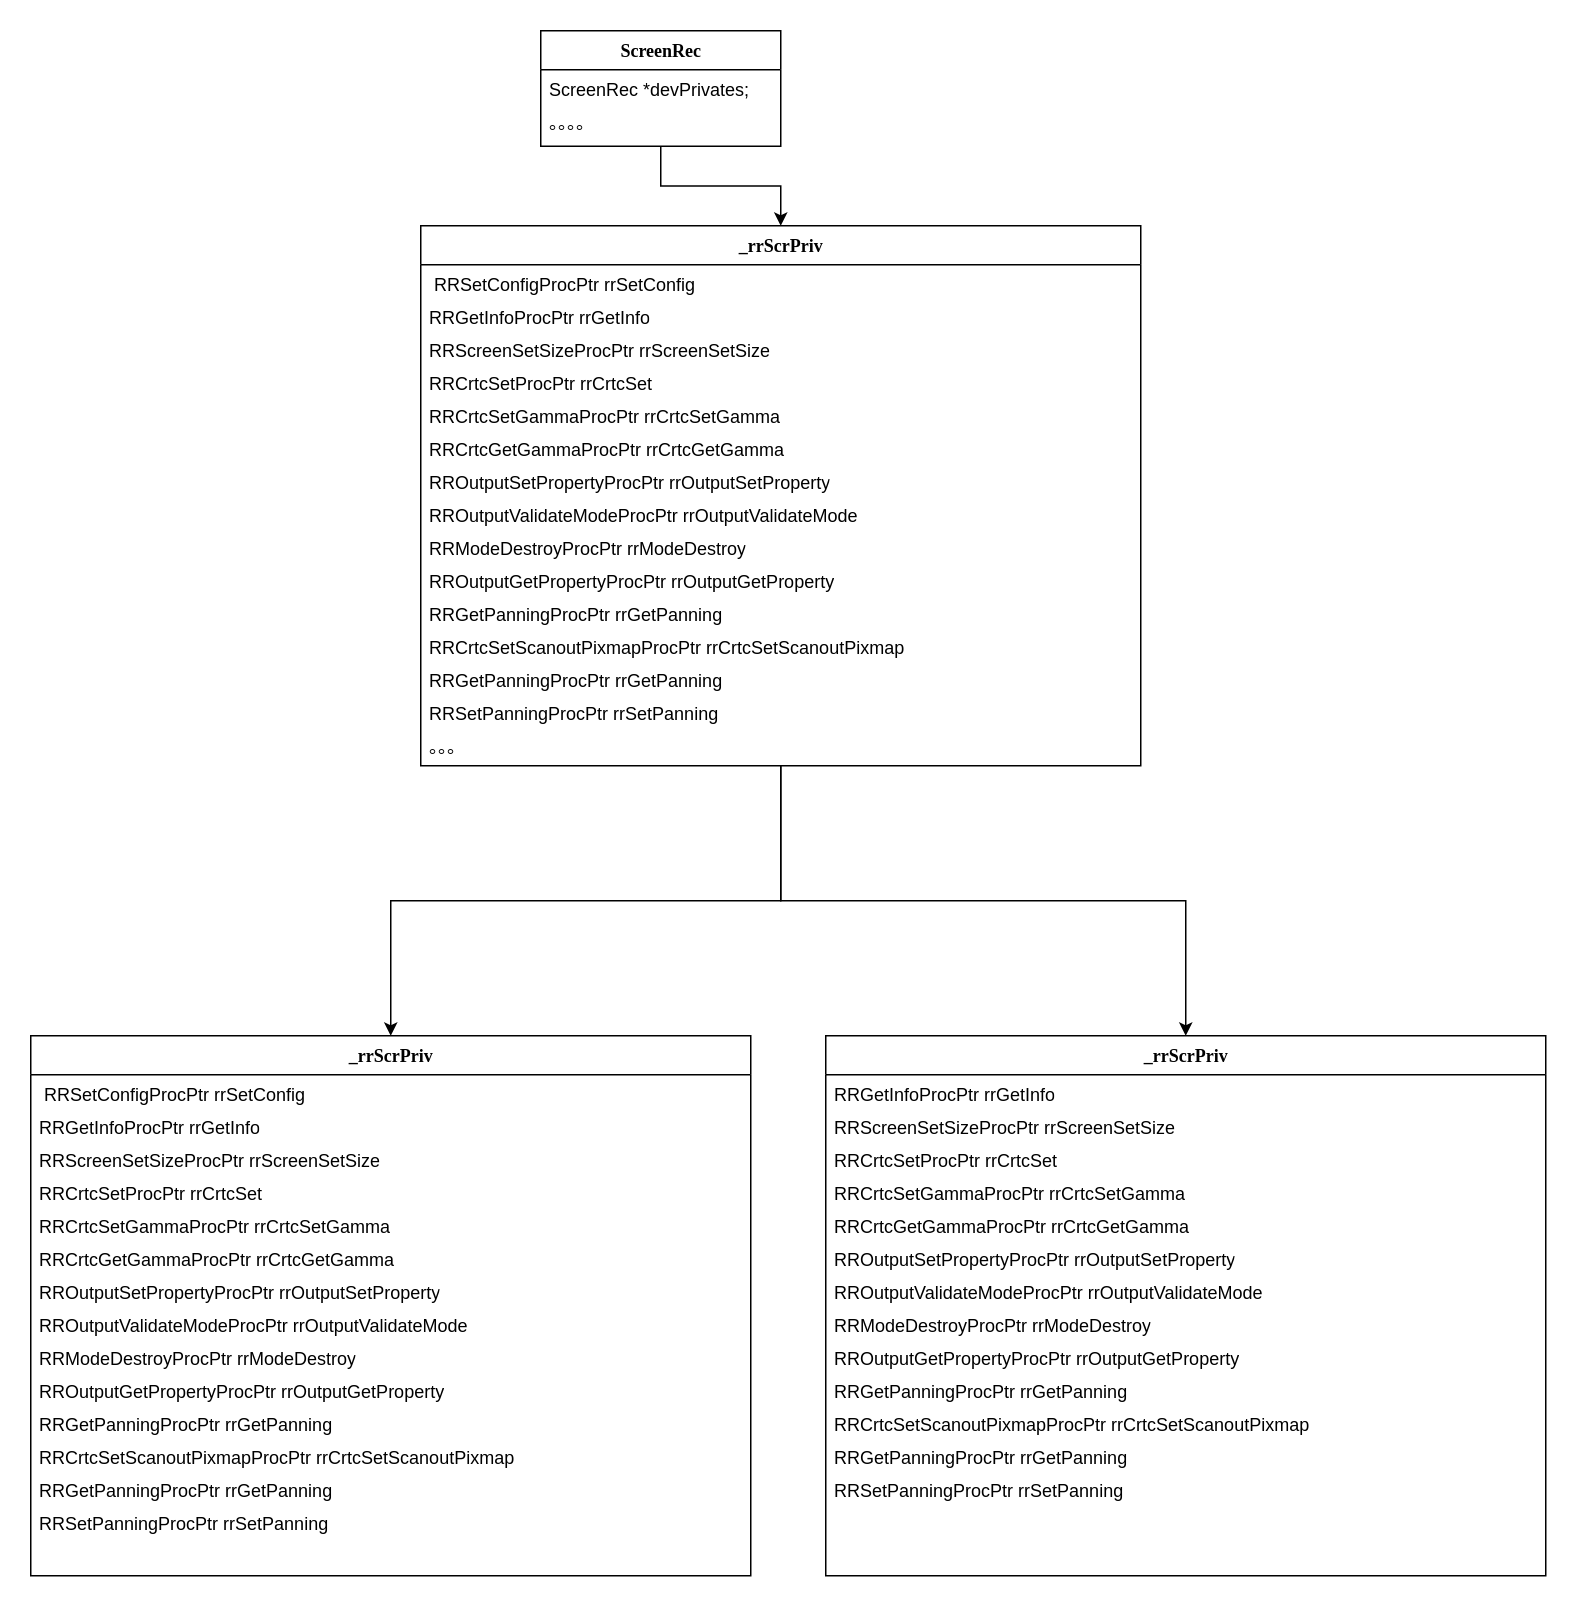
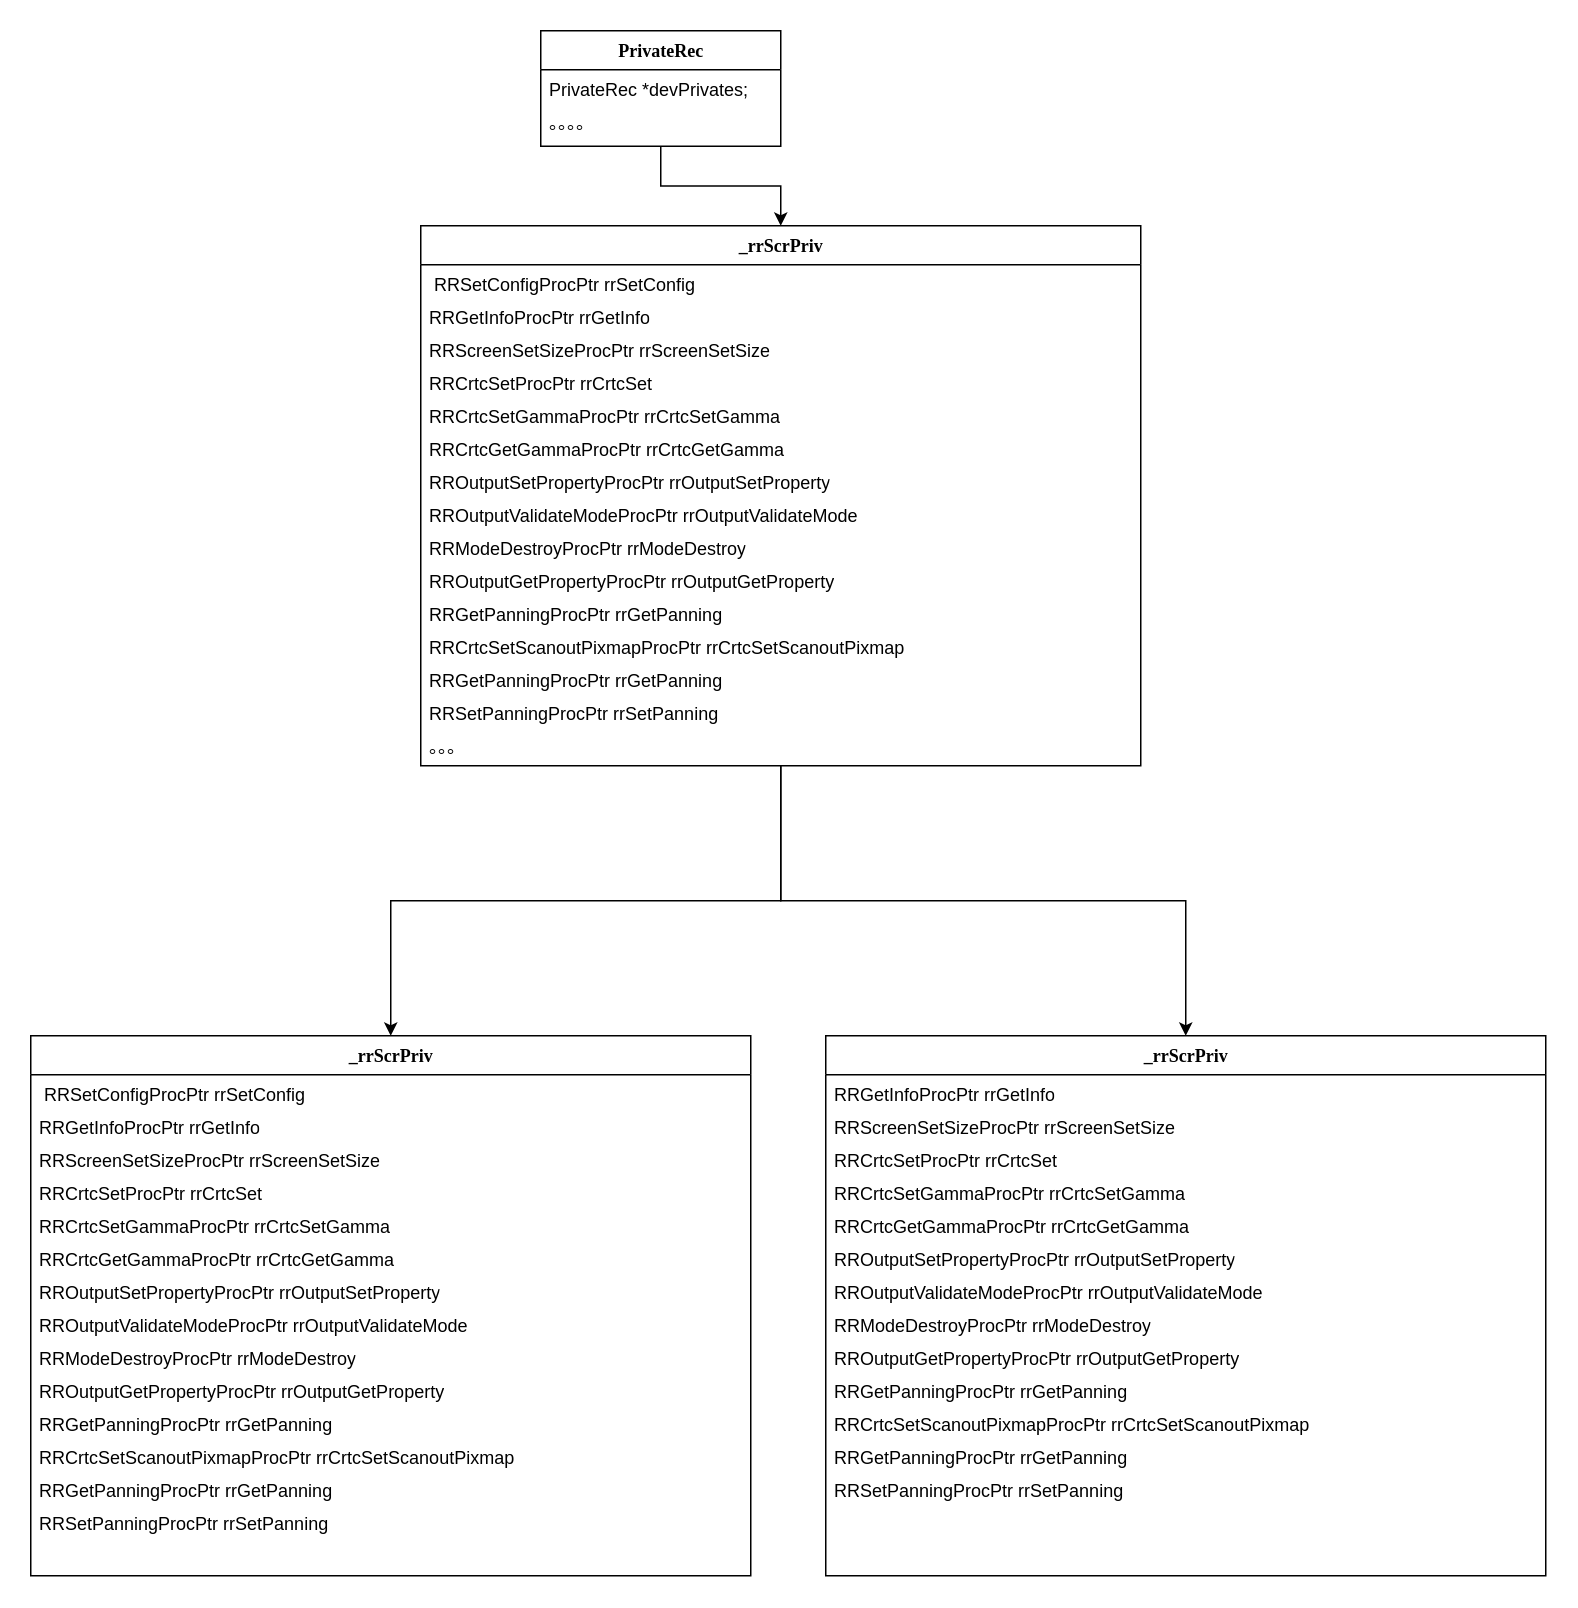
(662, 52) -> (662, 52)
(659, 91) -> (661, 91)
